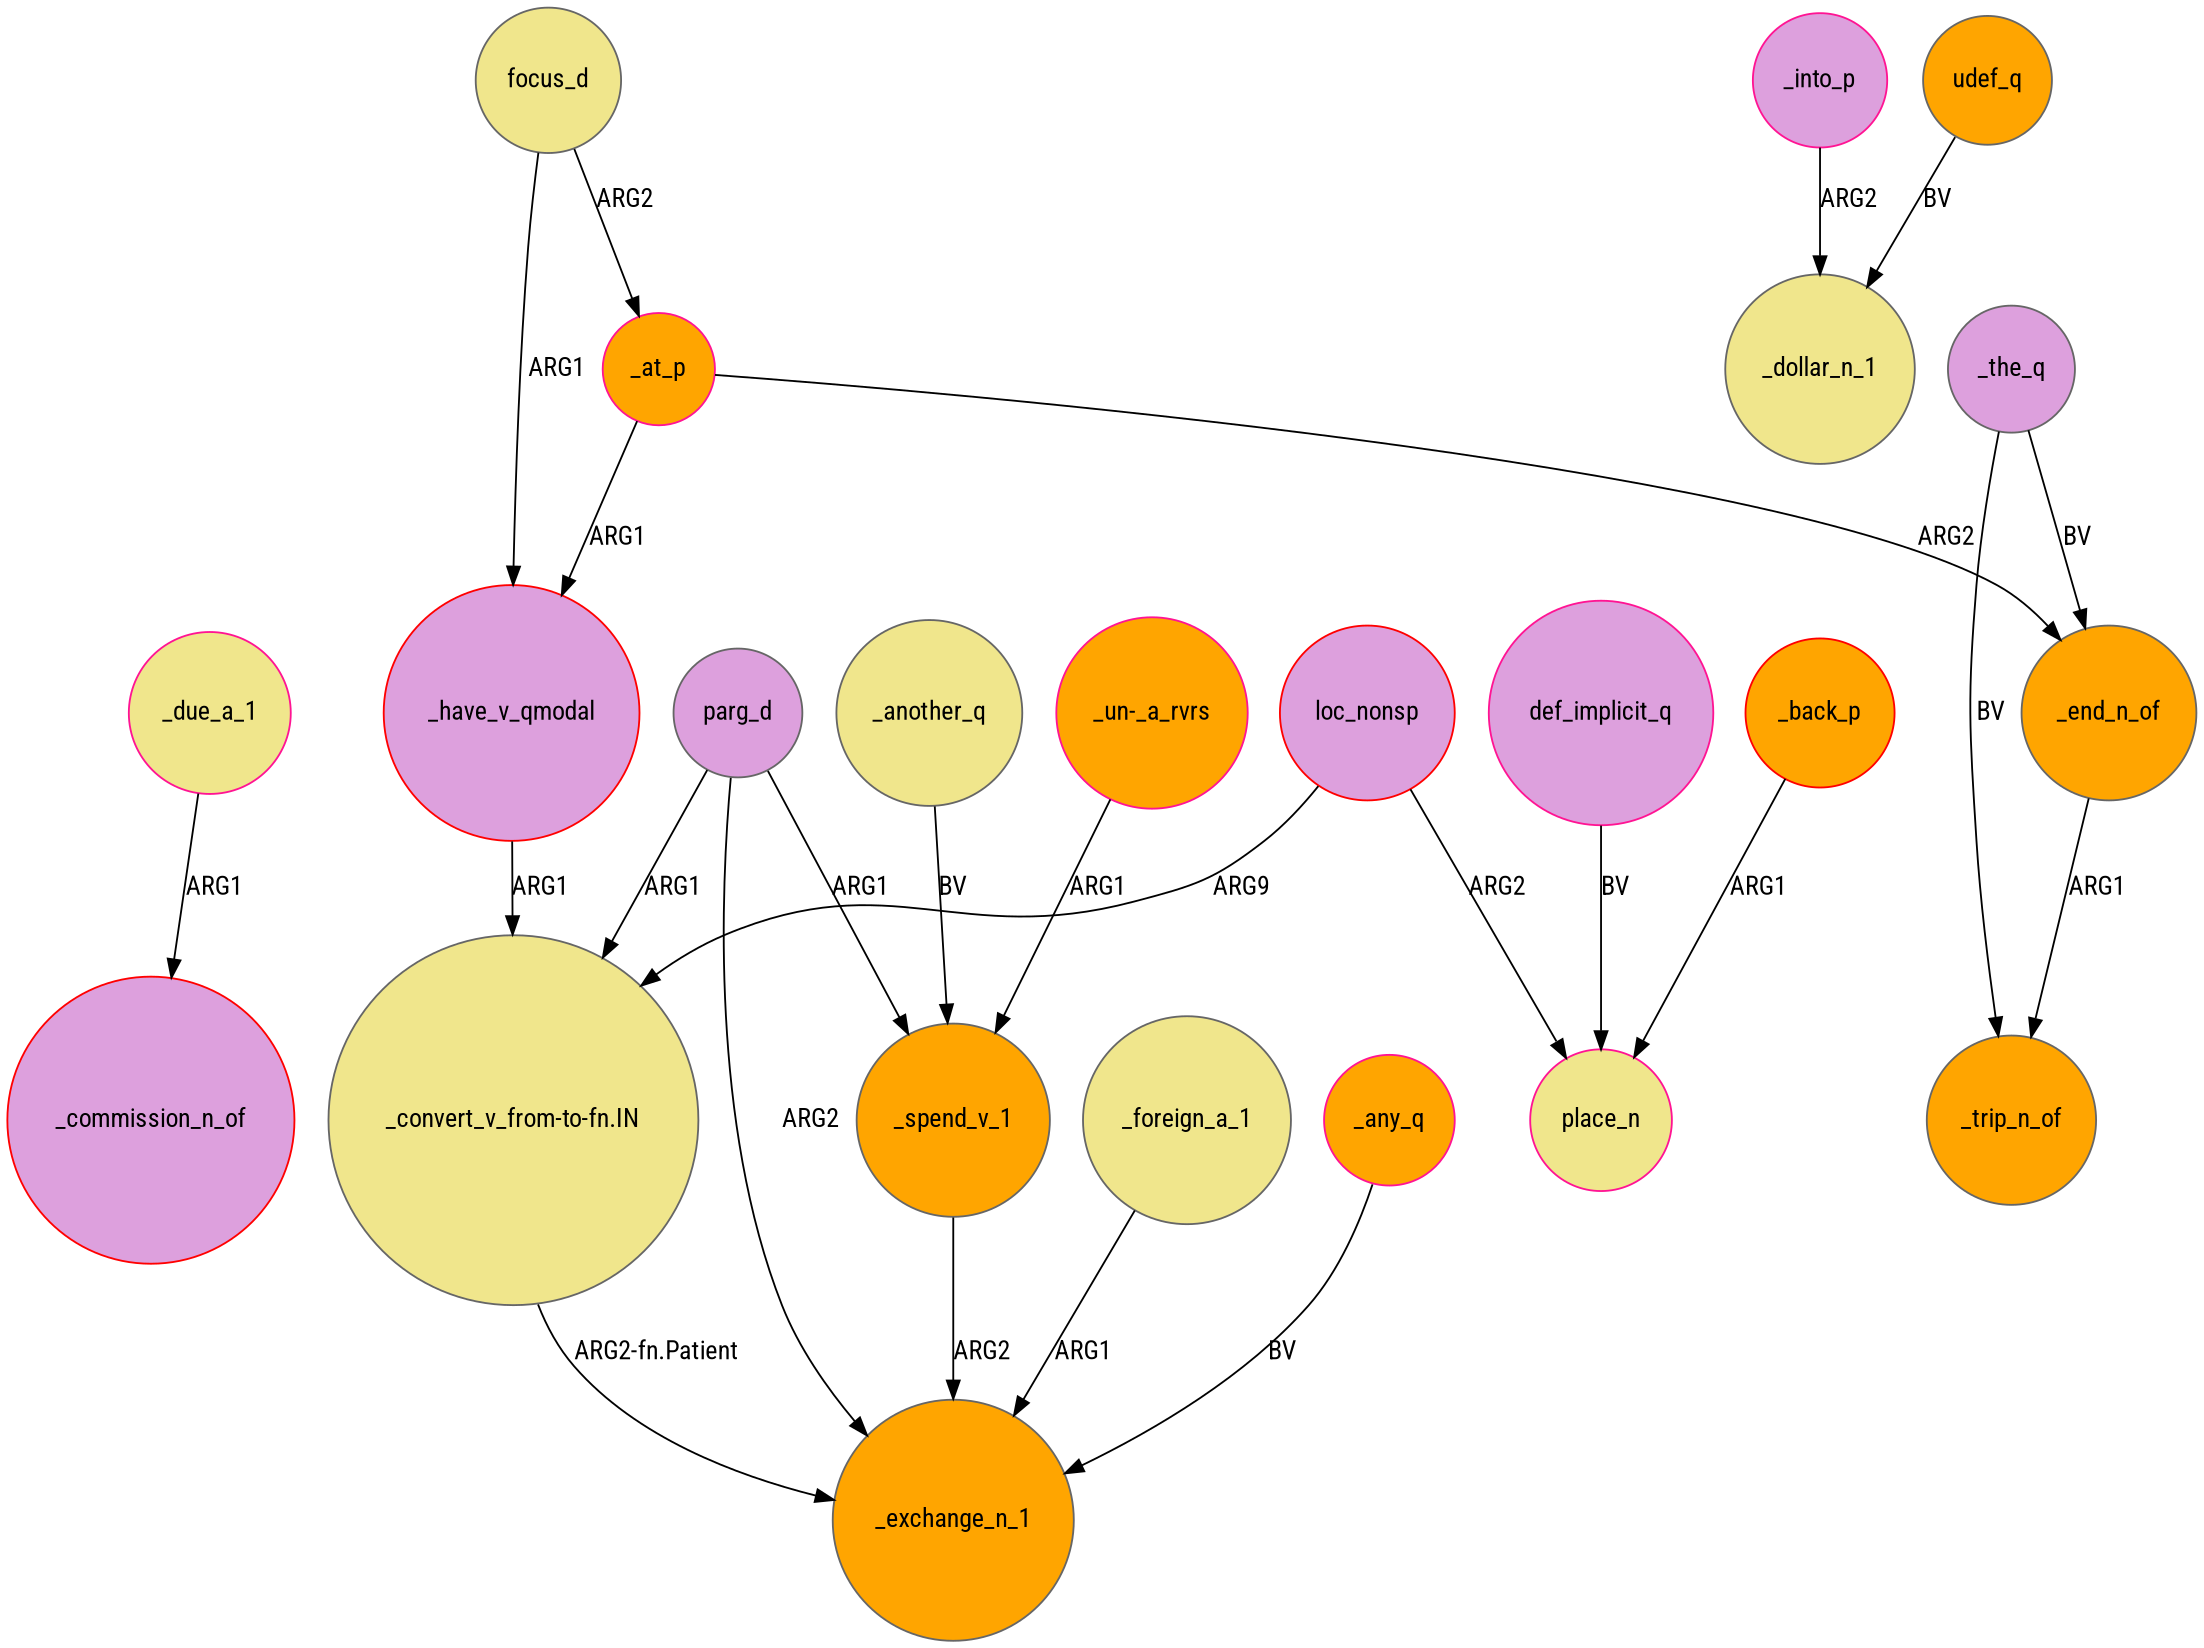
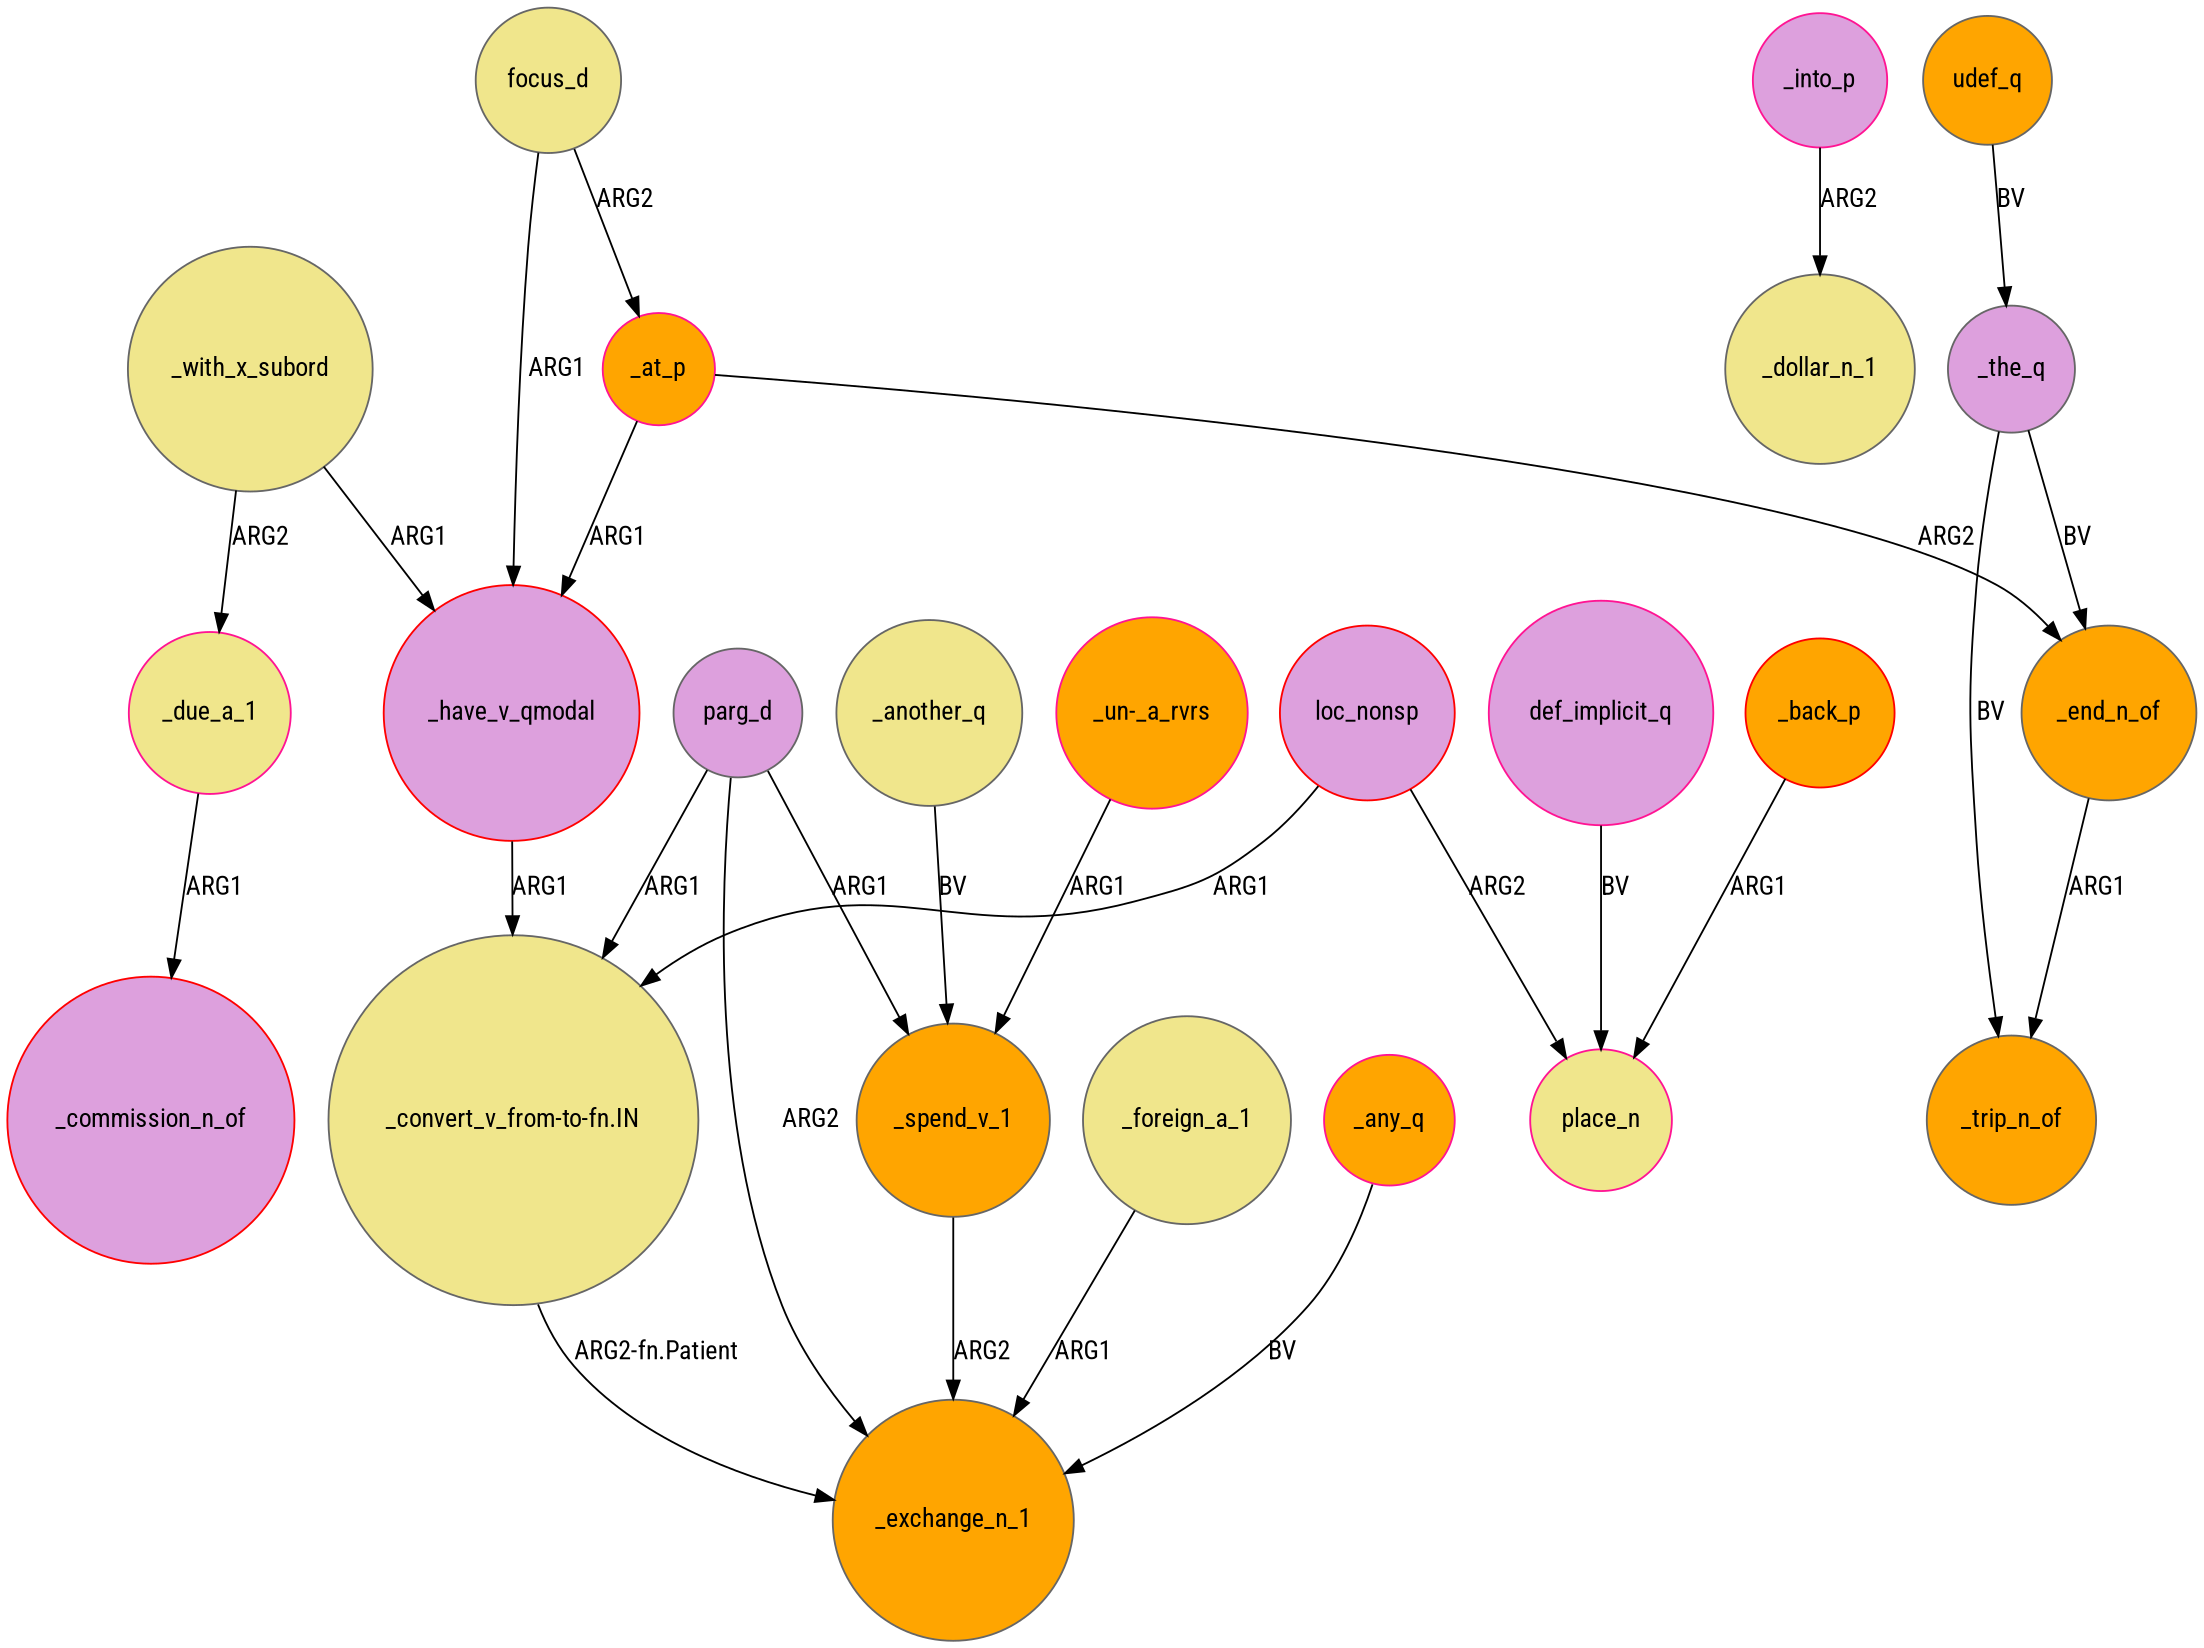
(1916, 204) -> (1999, 216)
none -> (250, 369)
(1241, 888) -> (1241, 888)
